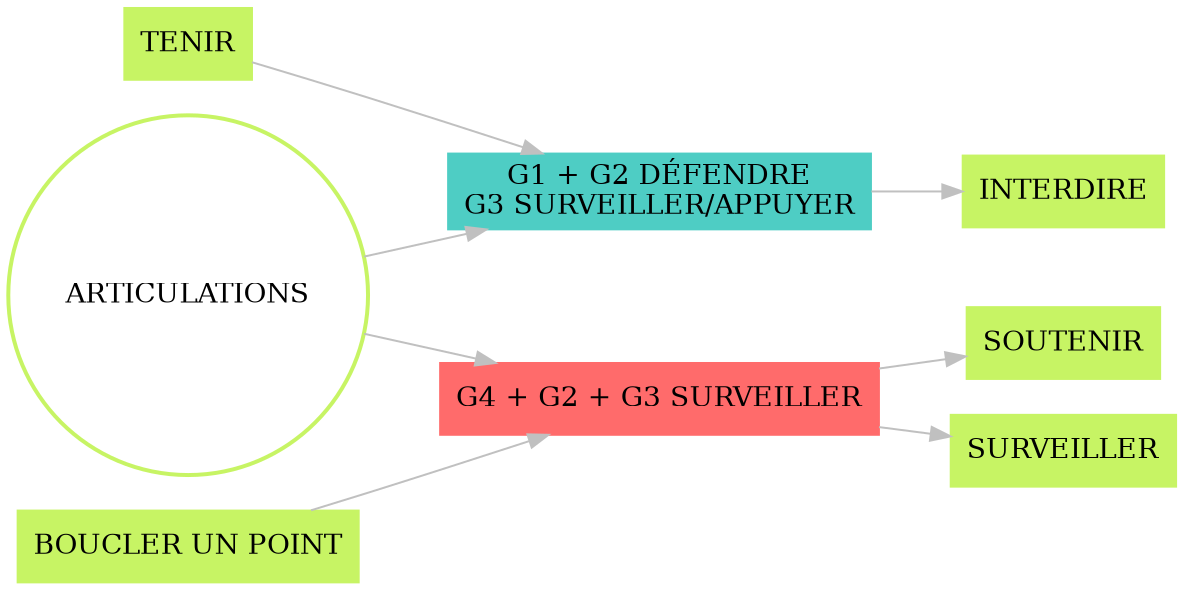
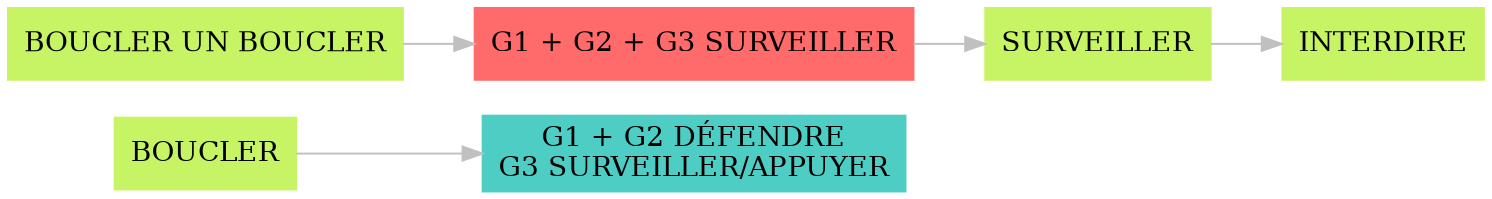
(188, 44) -> (205, 154)
(907, 191) -> (1236, 44)
(188, 295) -> none
(1063, 343) -> none
(660, 399) -> (694, 44)
(188, 546) -> (205, 44)
